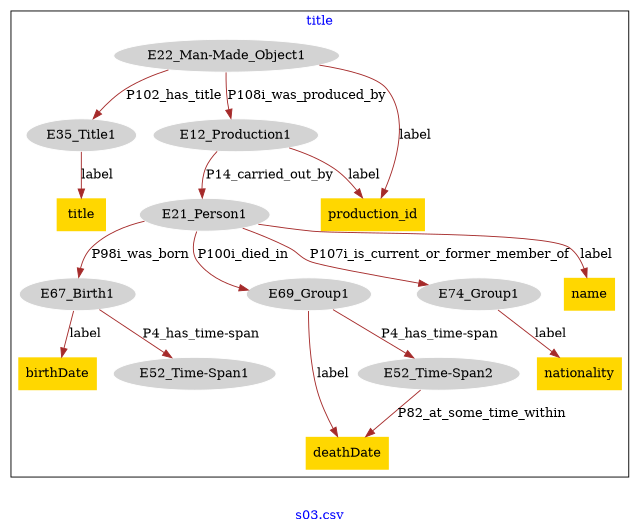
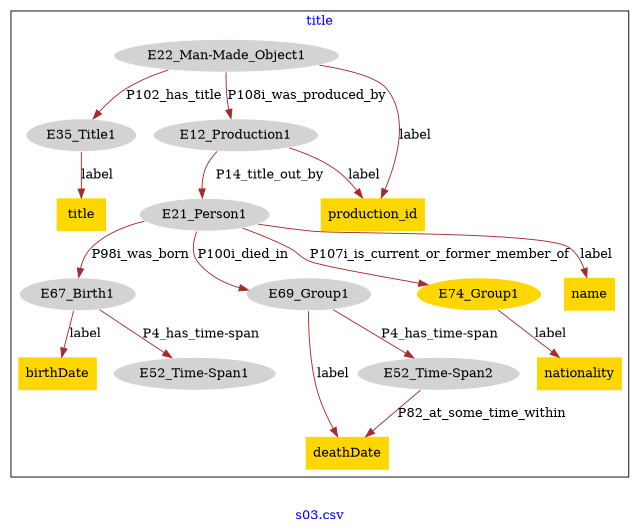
(270, 175) -> (270, 175)
(479, 294) -> (479, 294)
